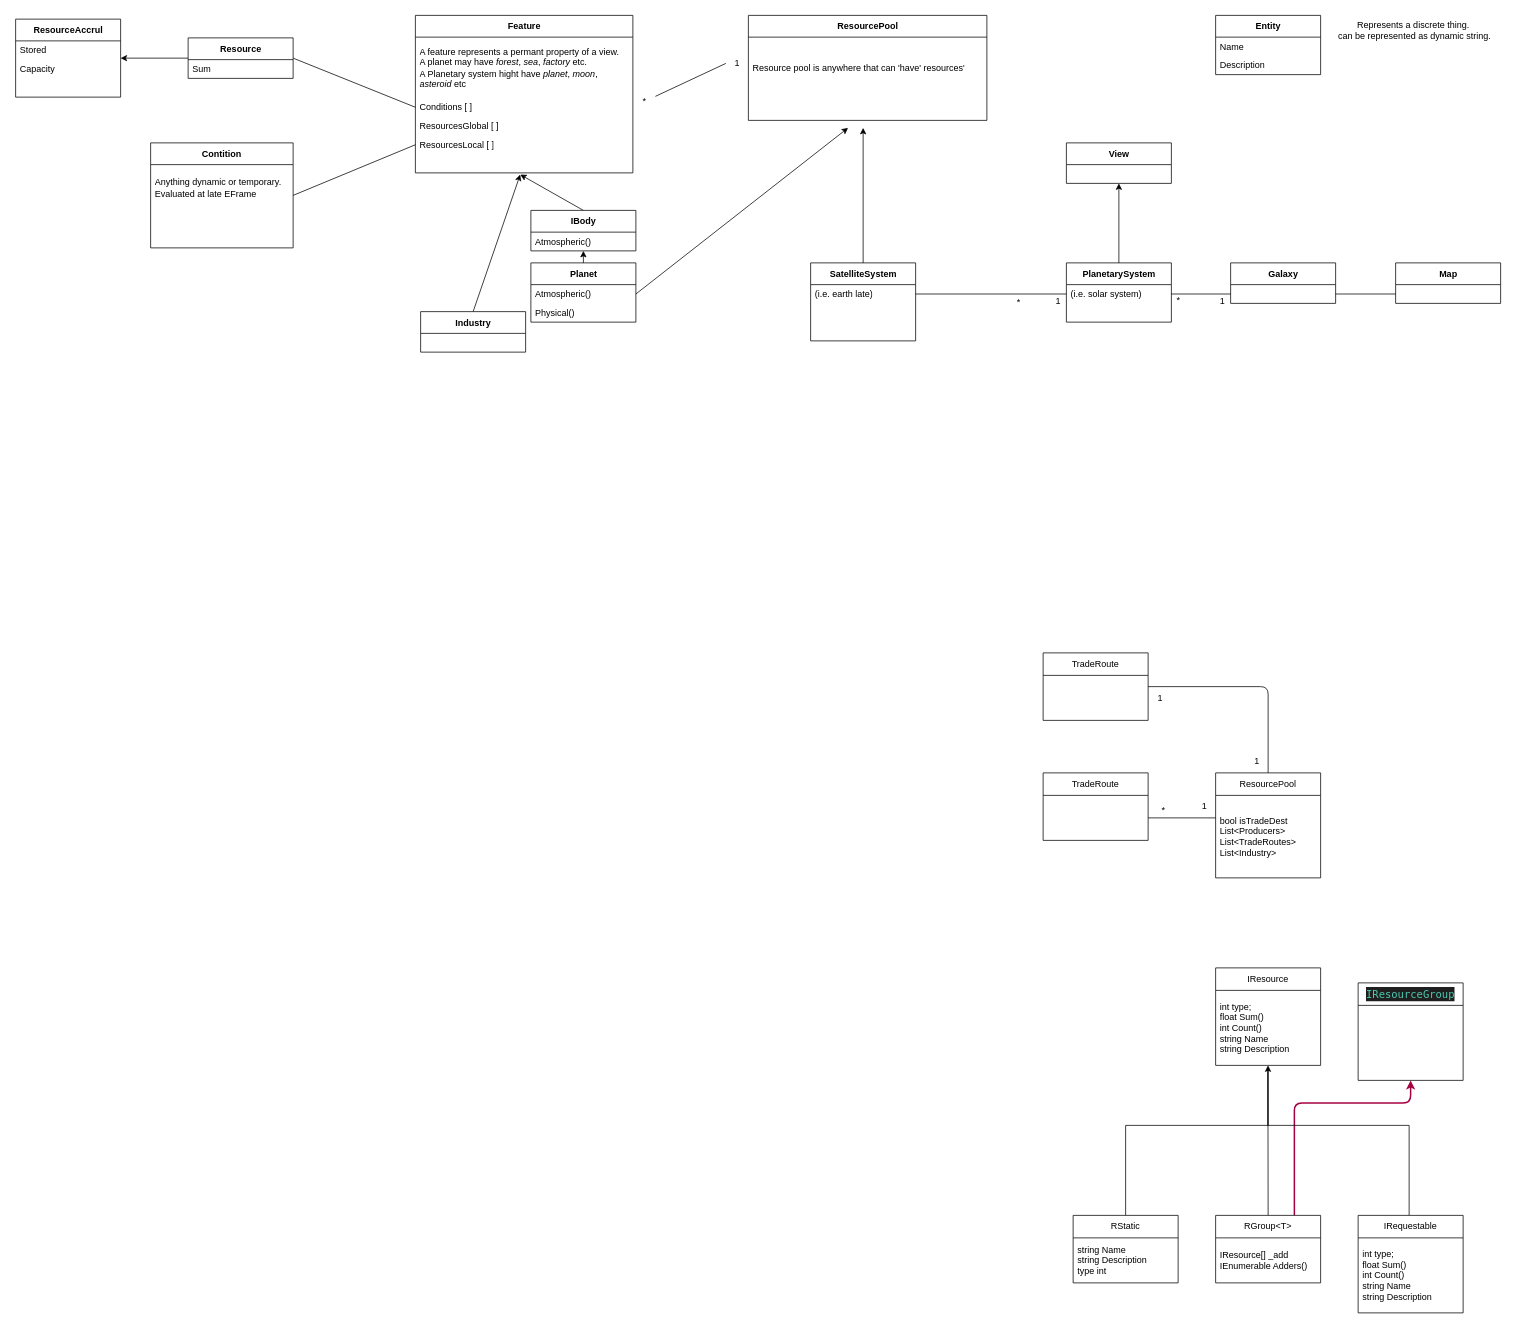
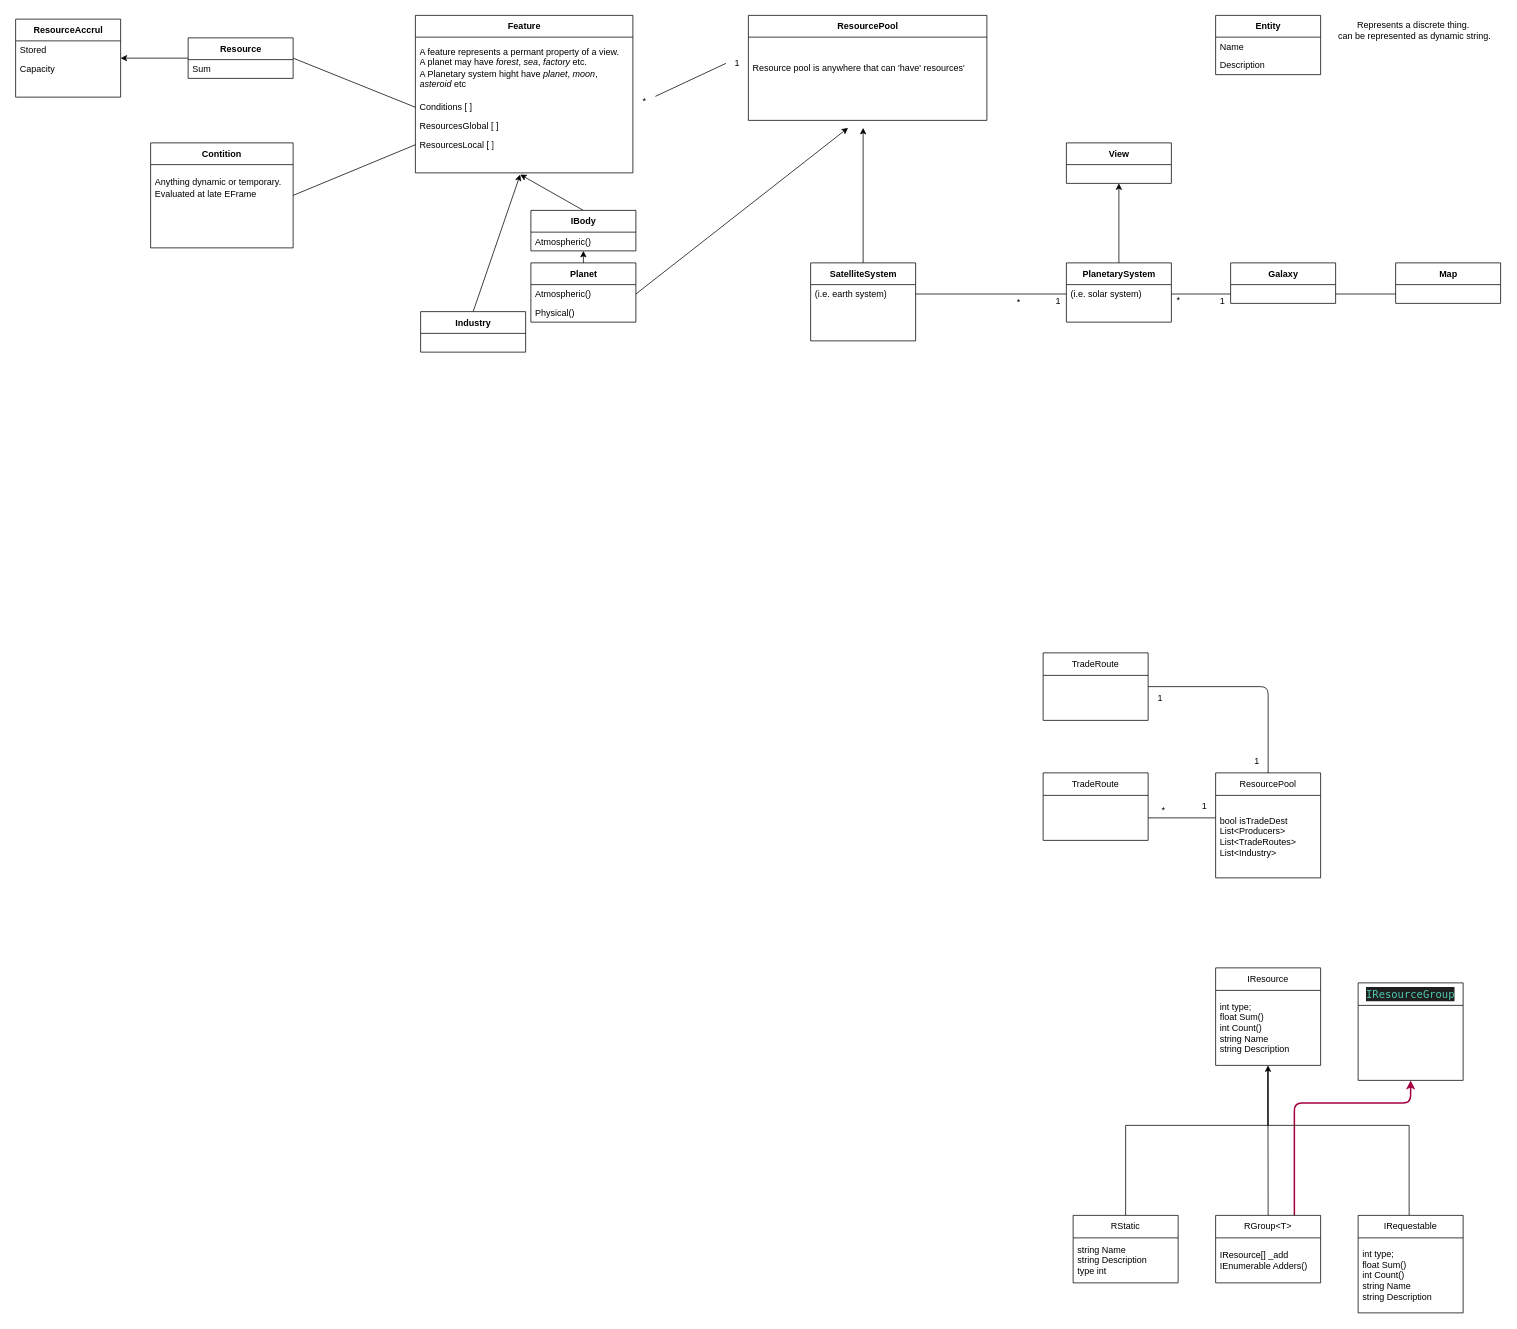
(851, 294) -> (857, 294)
